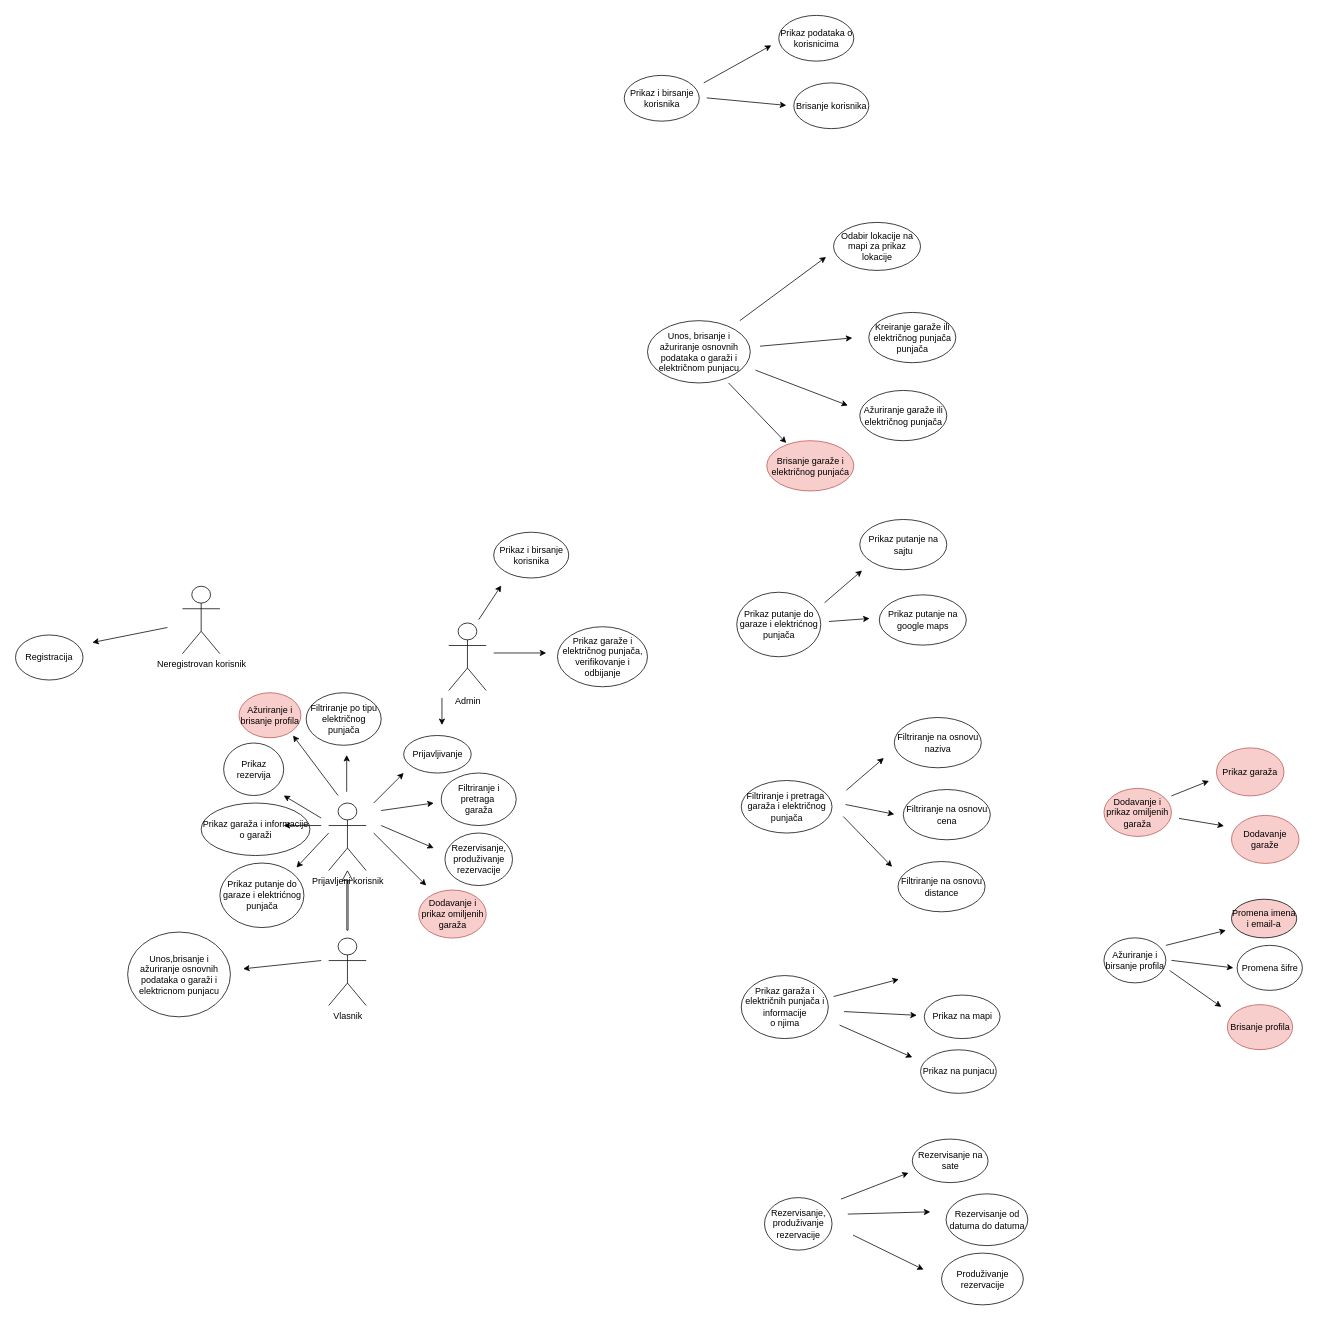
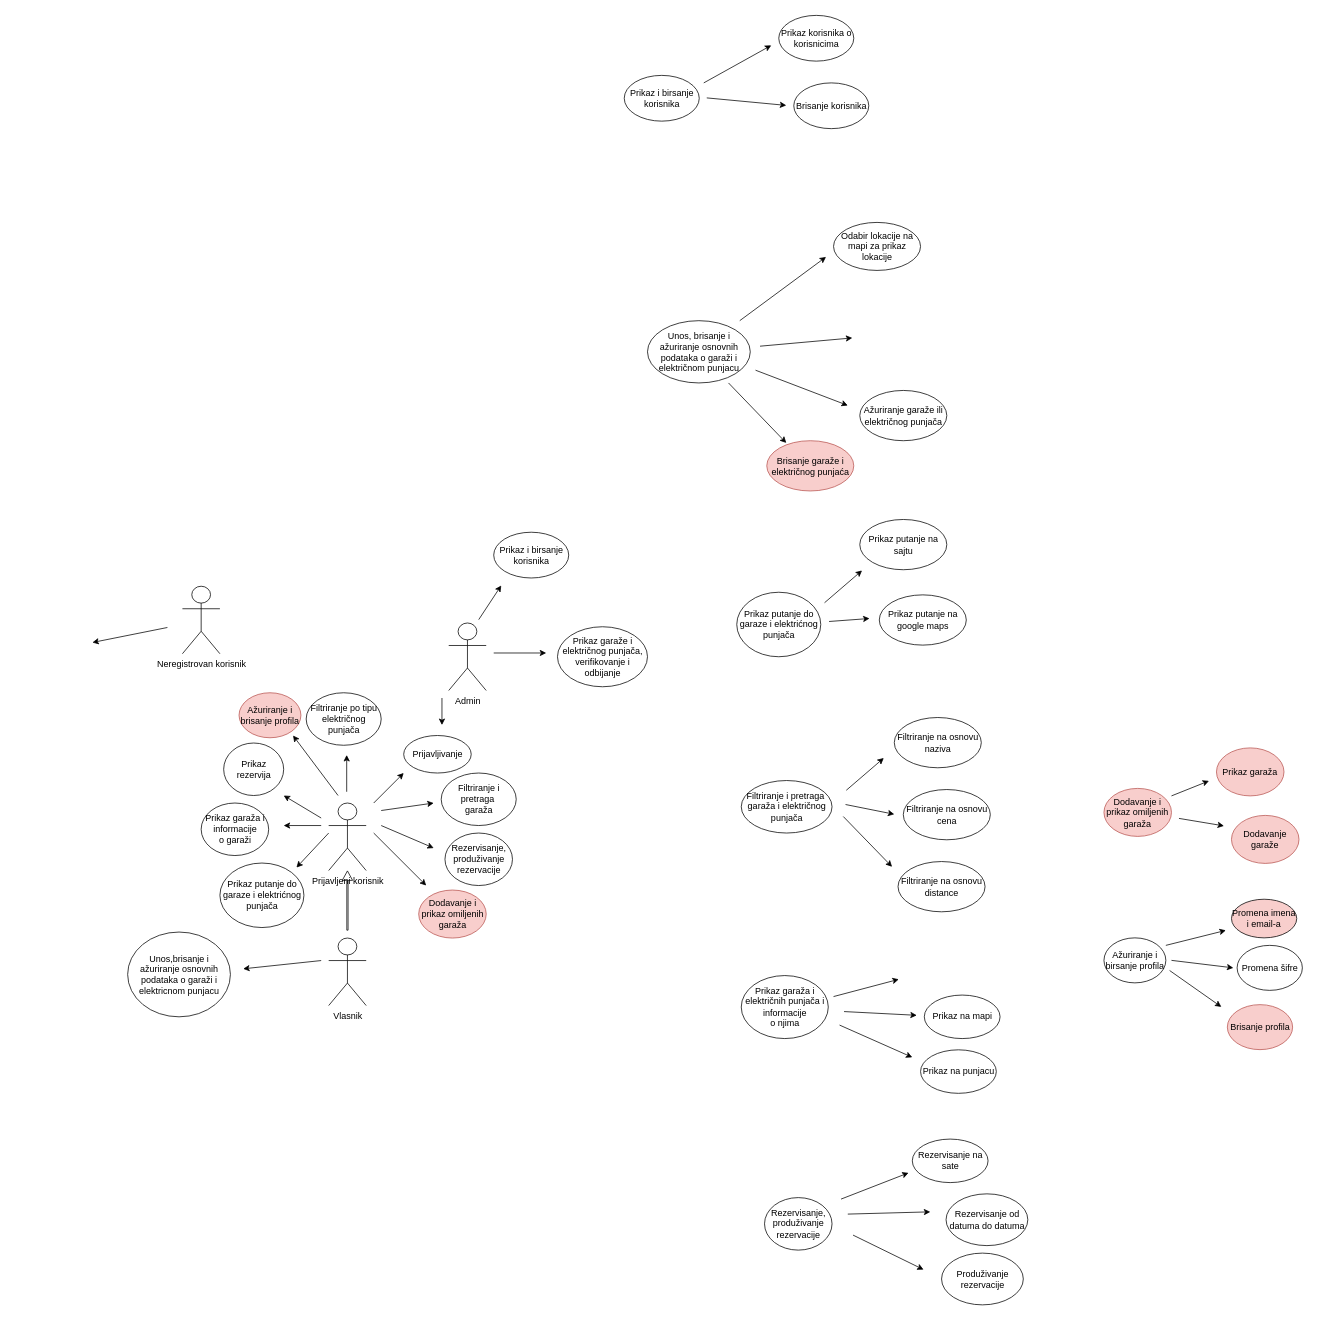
(816, 39) -> (816, 39)
(912, 338) -> none
(49, 657) -> none
(255, 829) -> (235, 829)
